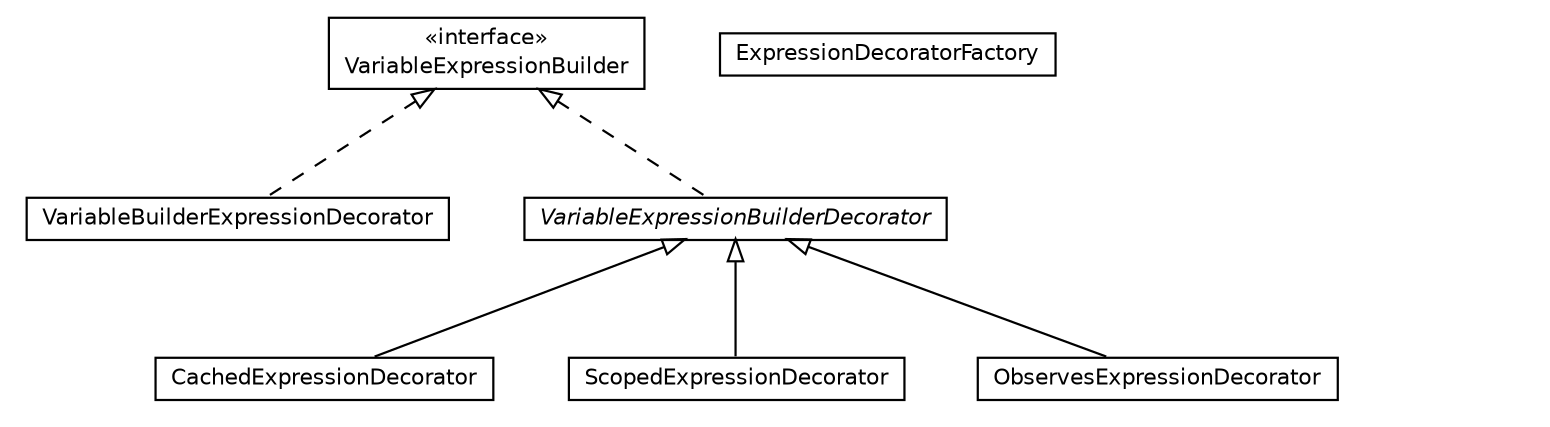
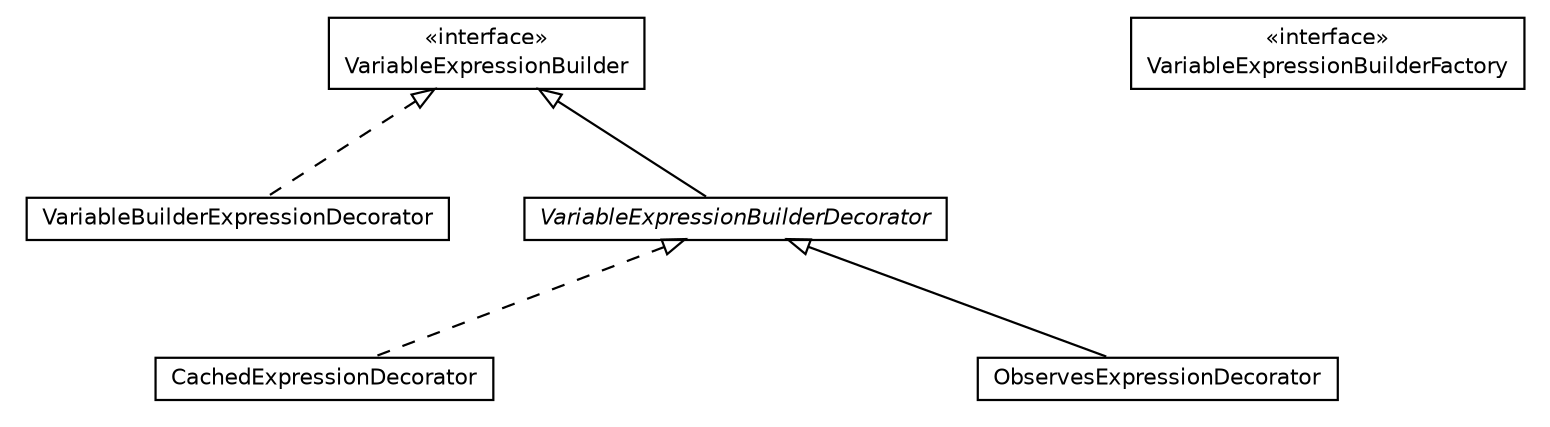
(887, 53) -> none
none -> (1327, 53)
(632, 149) -> (632, 149)
(519, 302) -> (519, 302)
(736, 378) -> none
